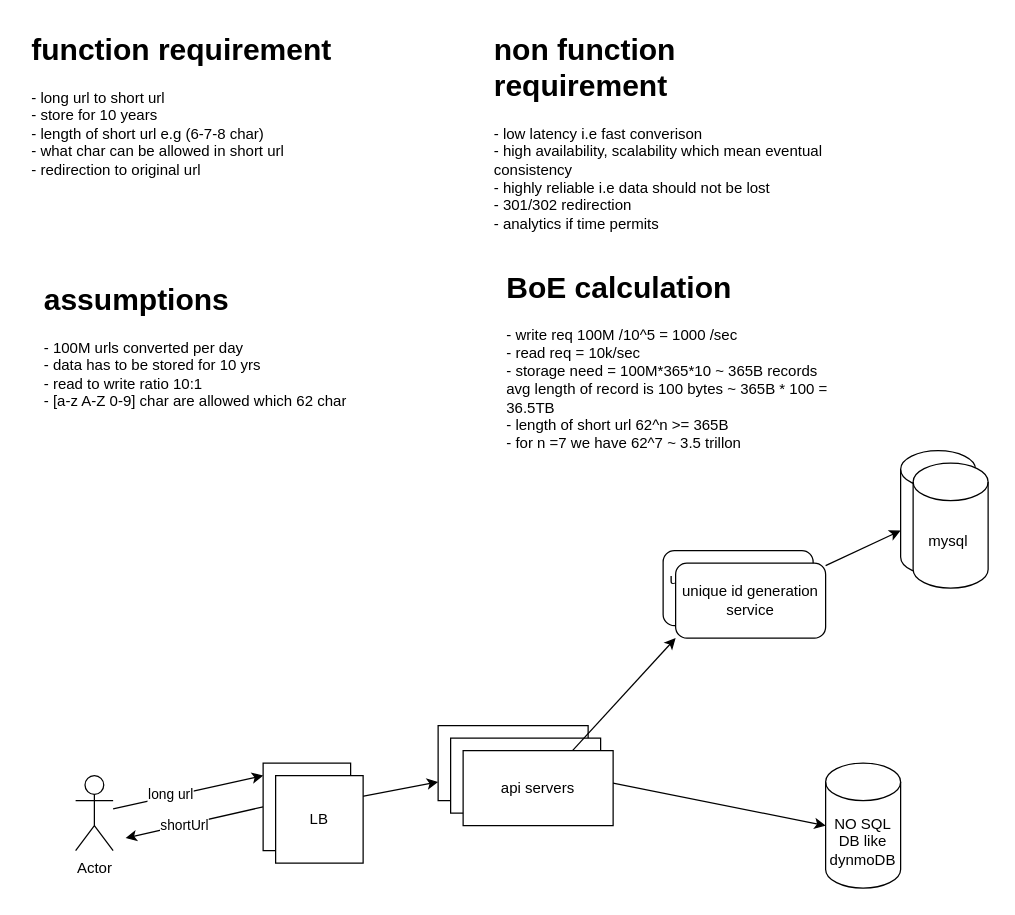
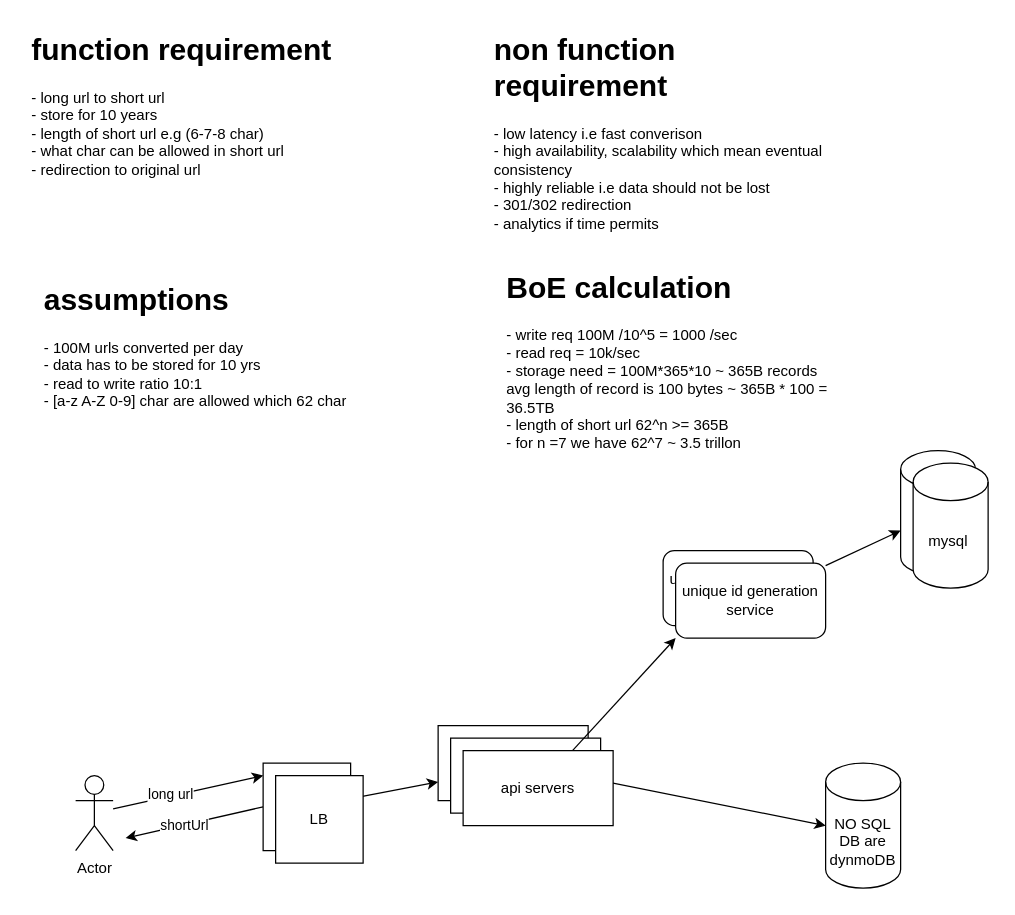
(863, 842) -> (863, 842)
